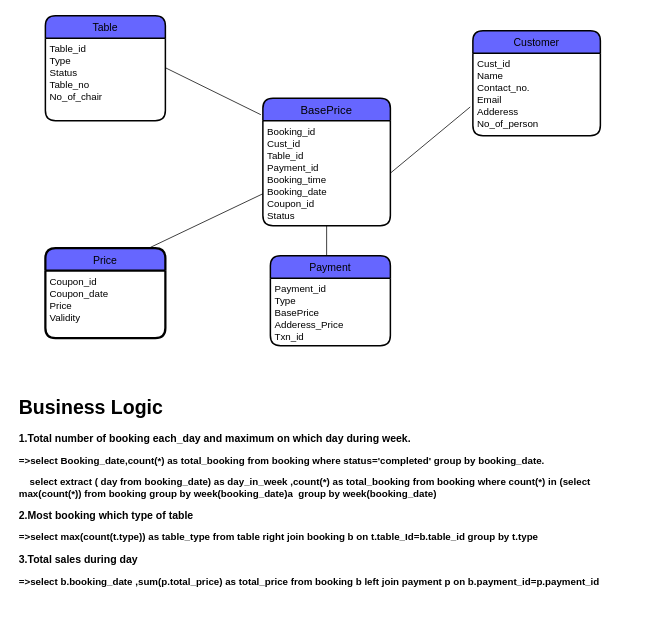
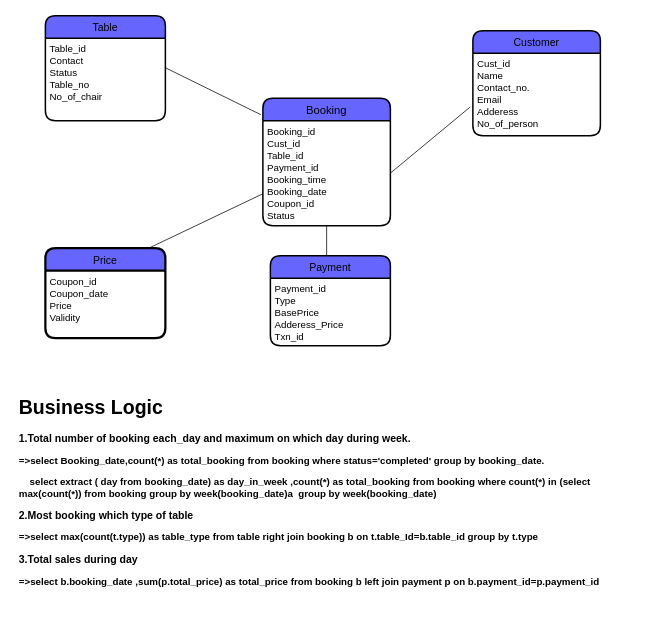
(69, 49) -> (69, 49)
(326, 110) -> (326, 110)
